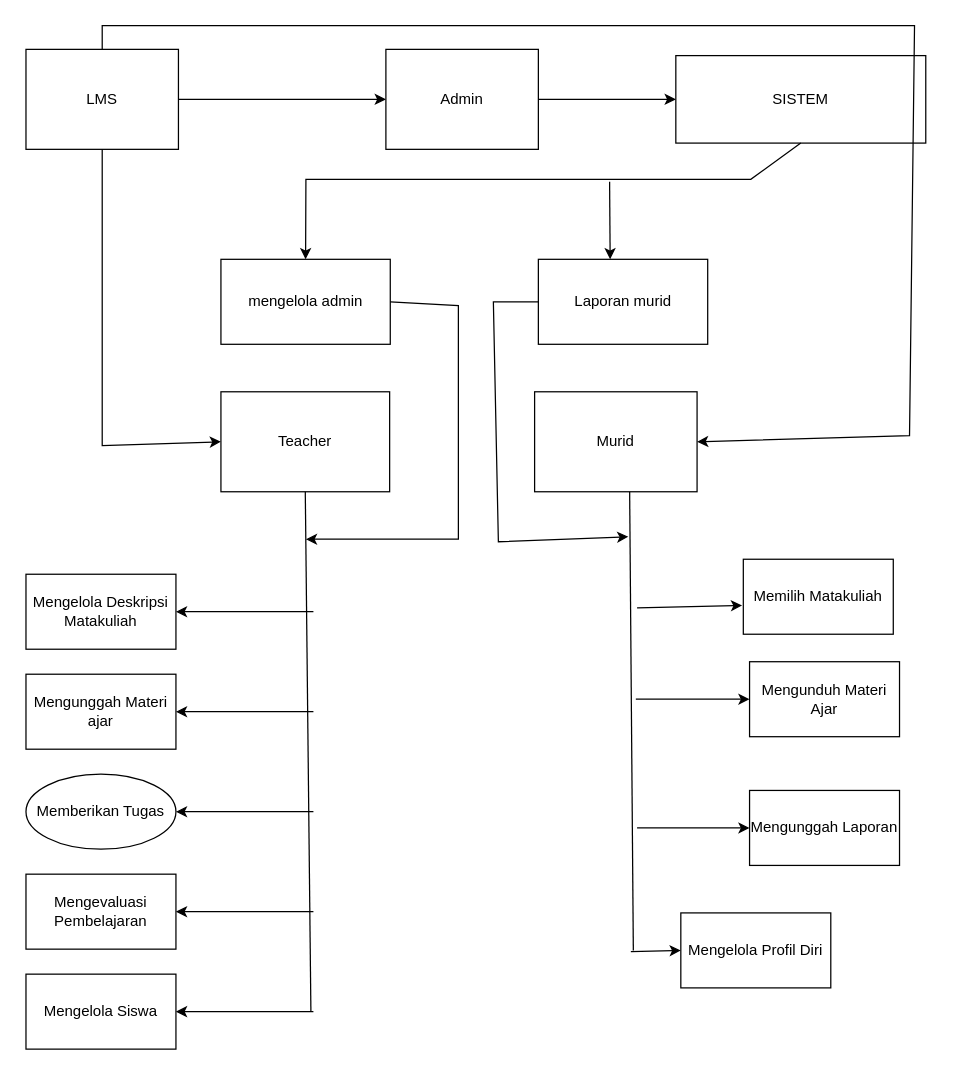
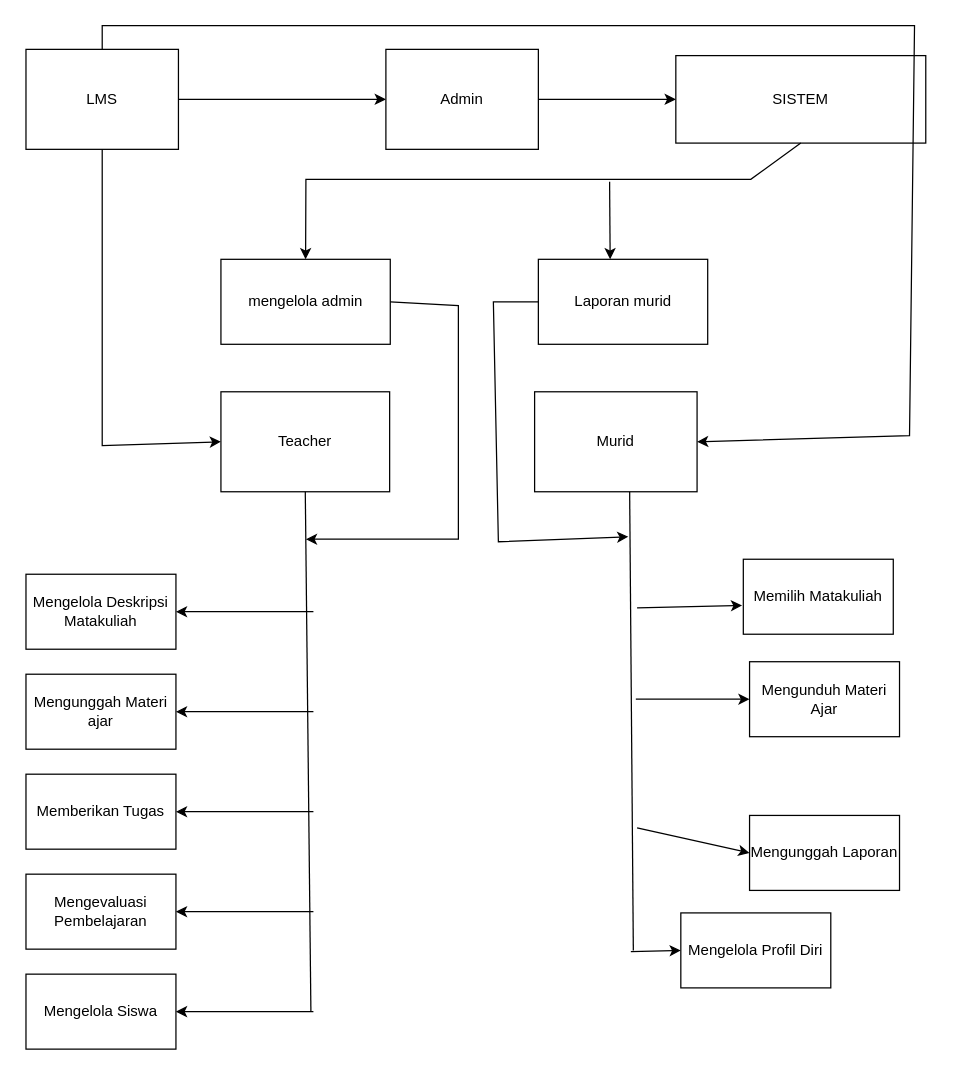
(101, 812) -> (101, 812)
(824, 828) -> (824, 853)
